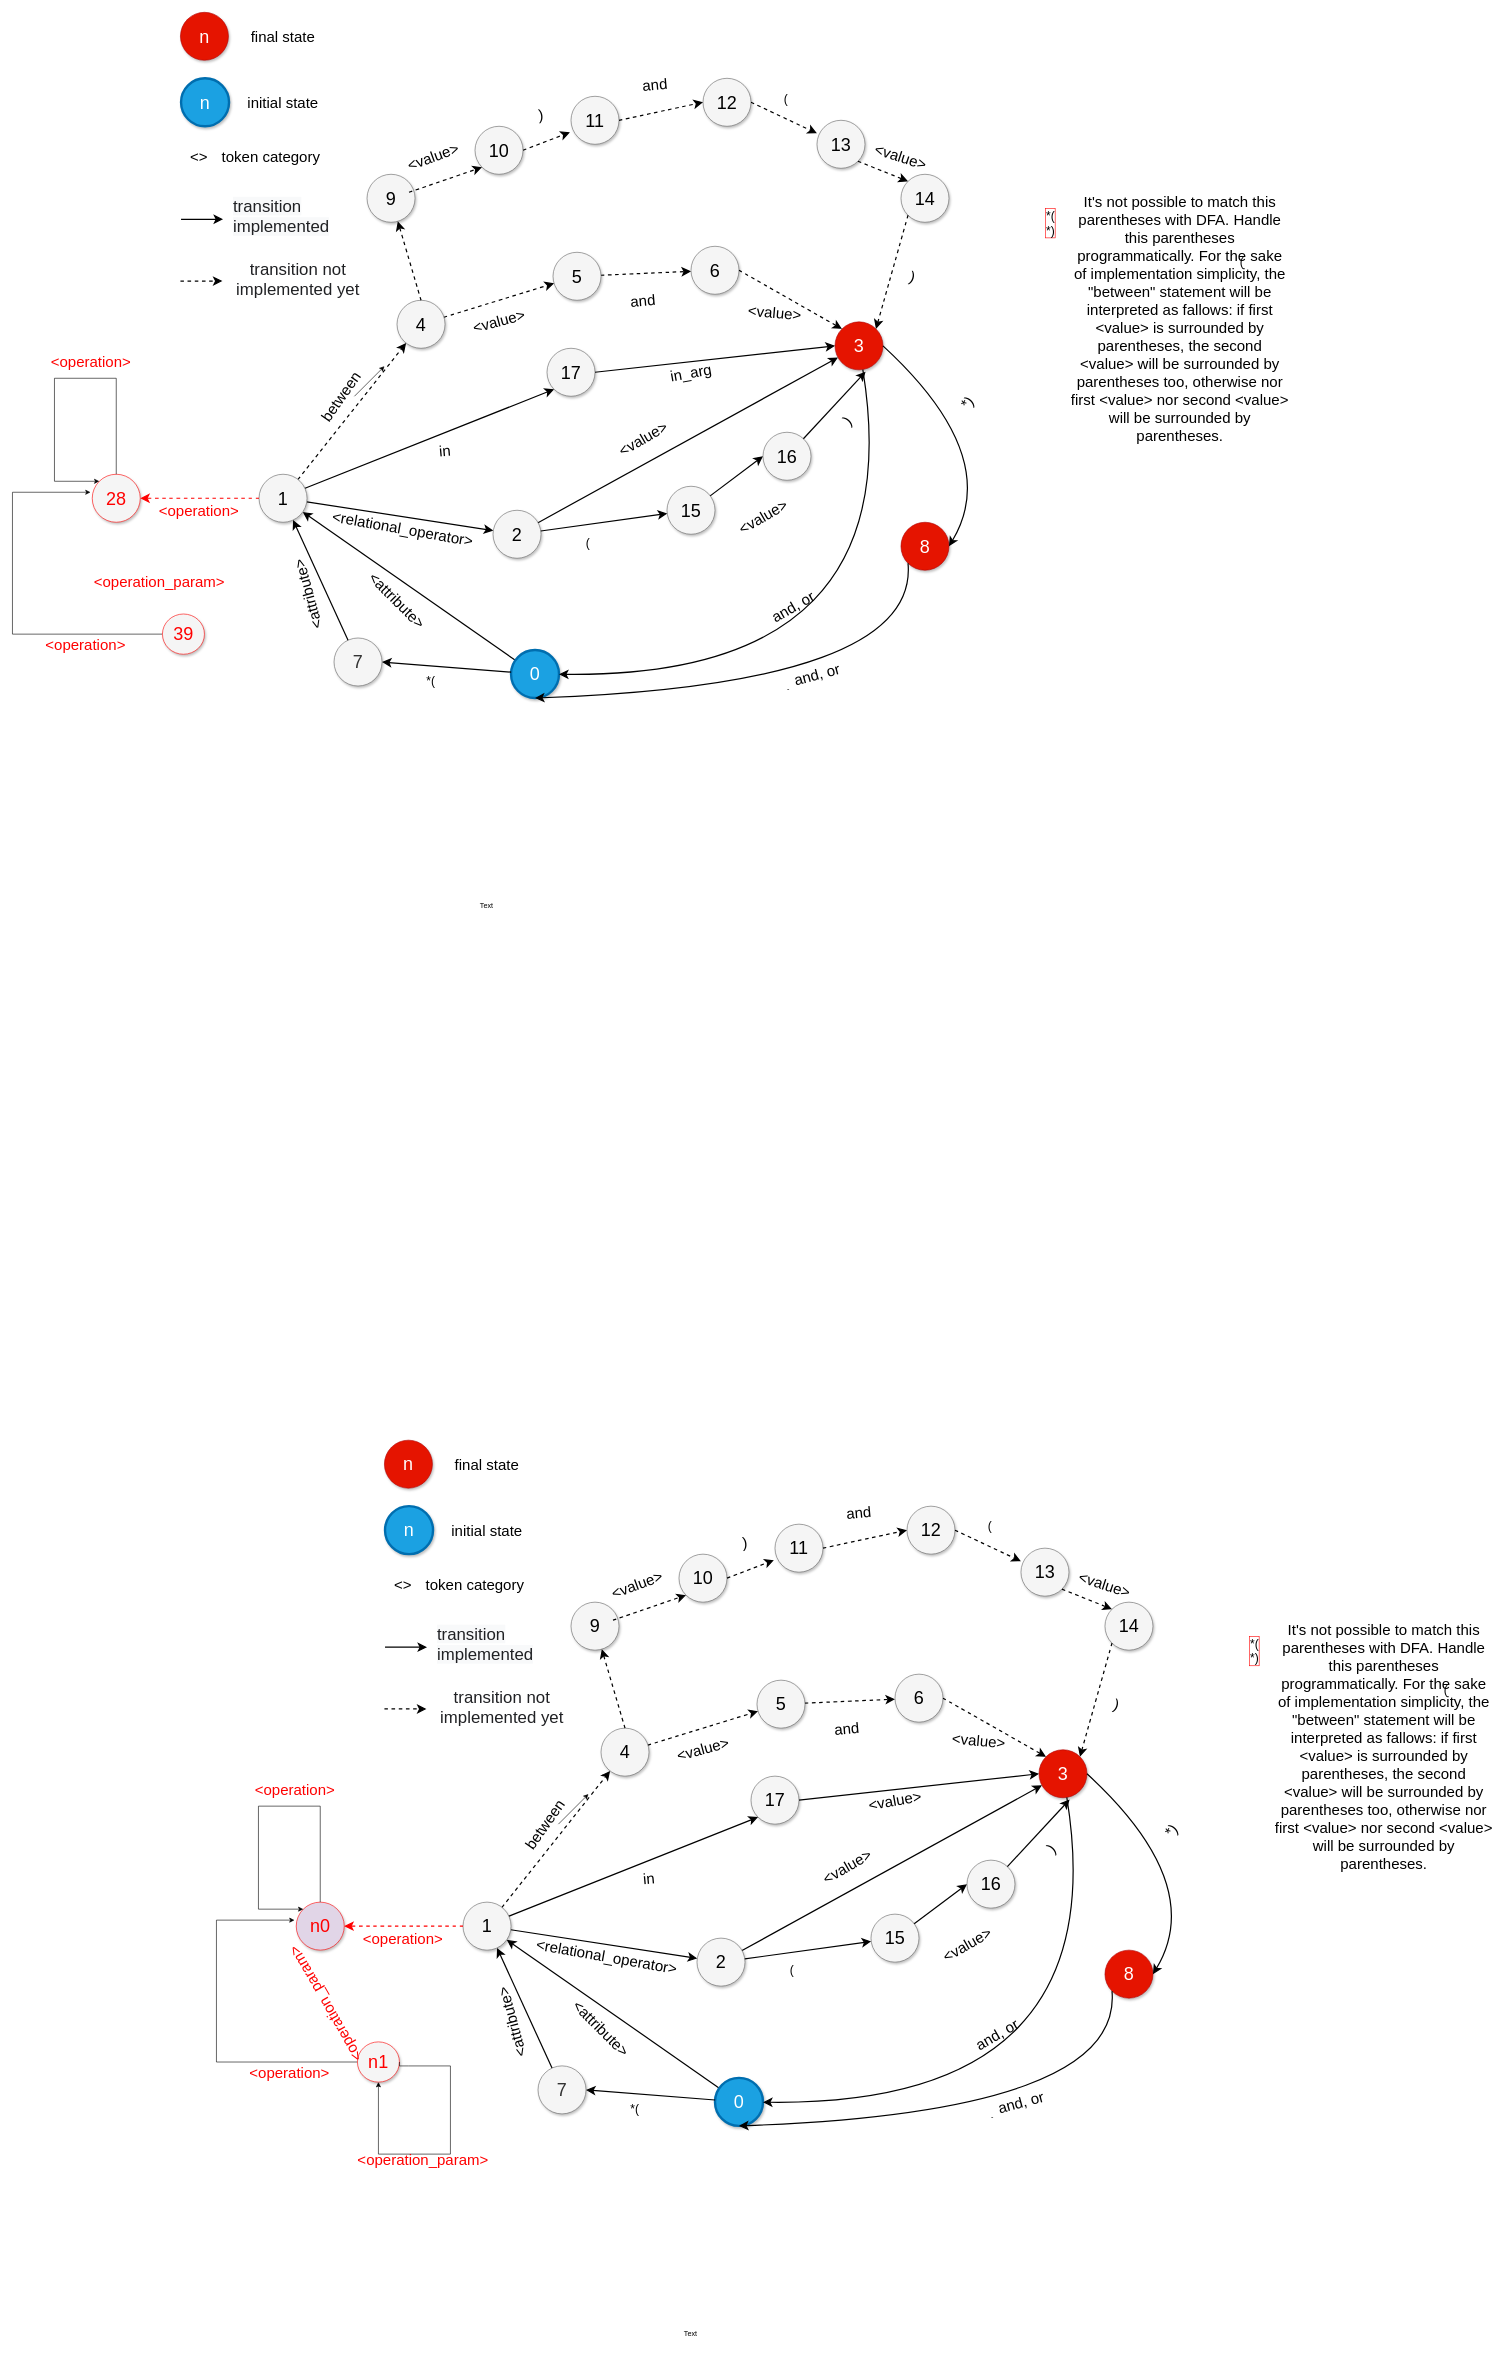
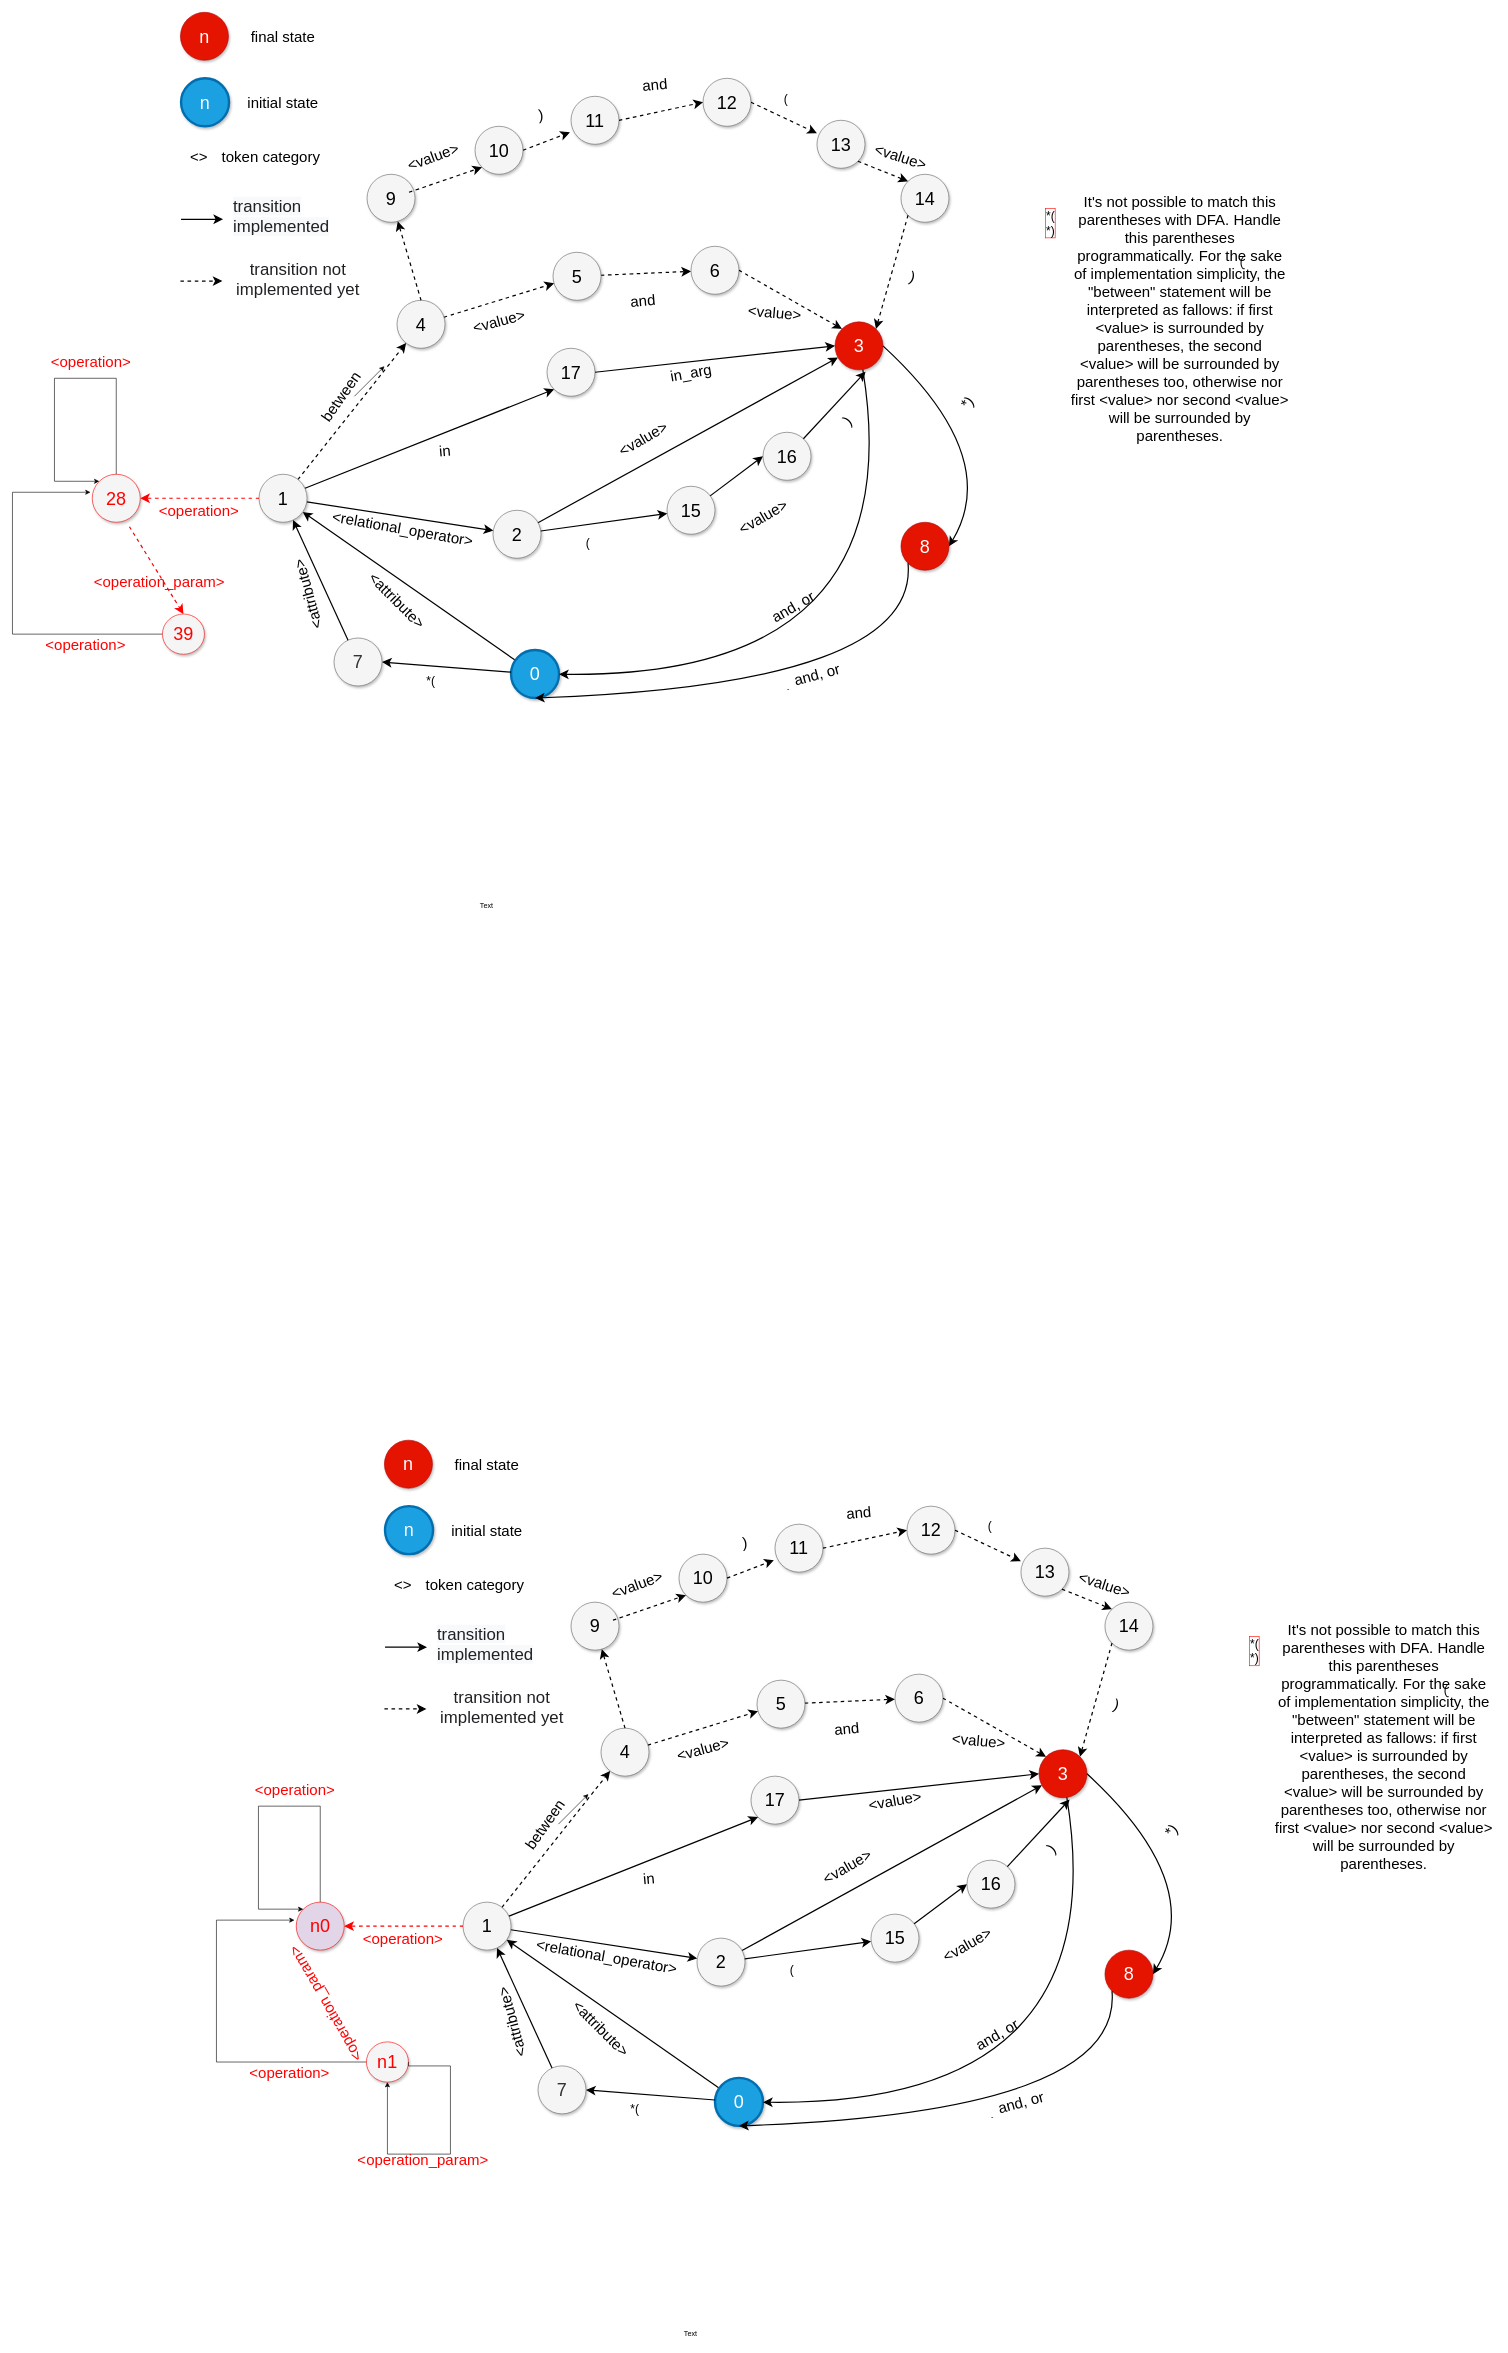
none -> (155, 569)
(378, 2062) -> (387, 2062)
